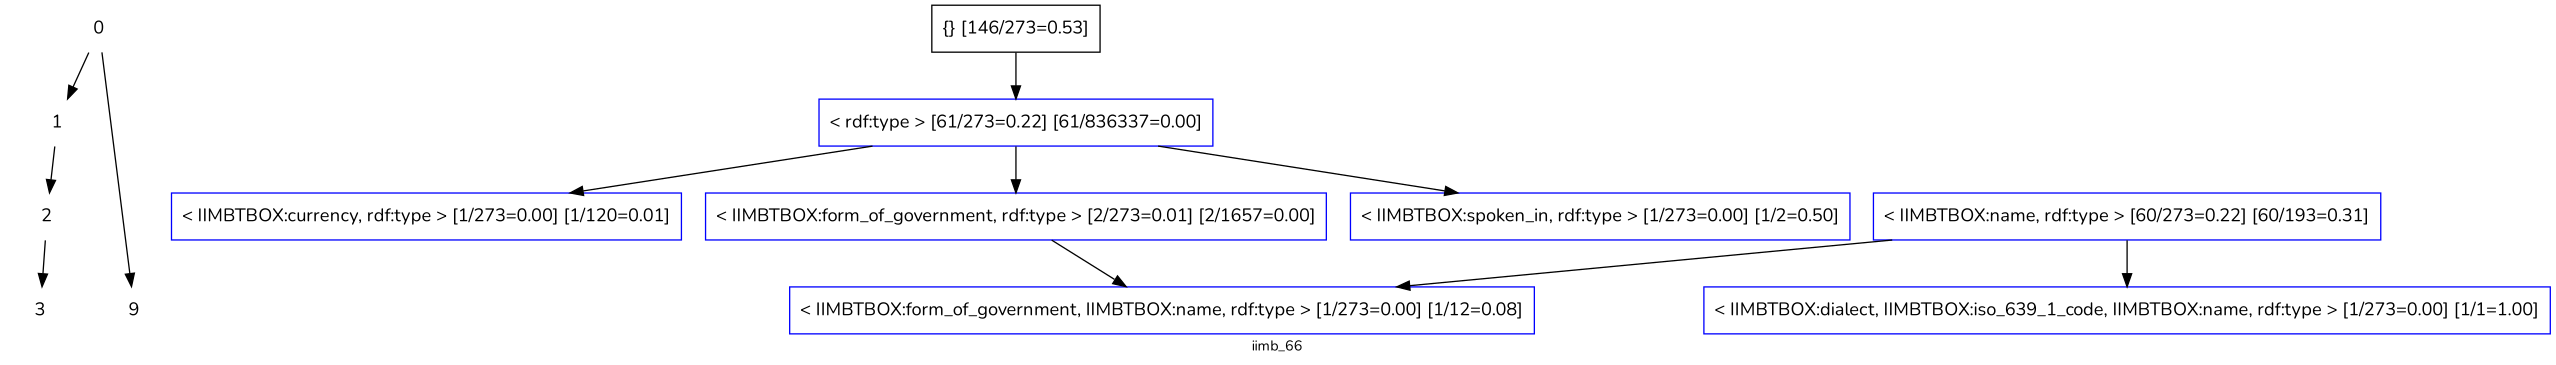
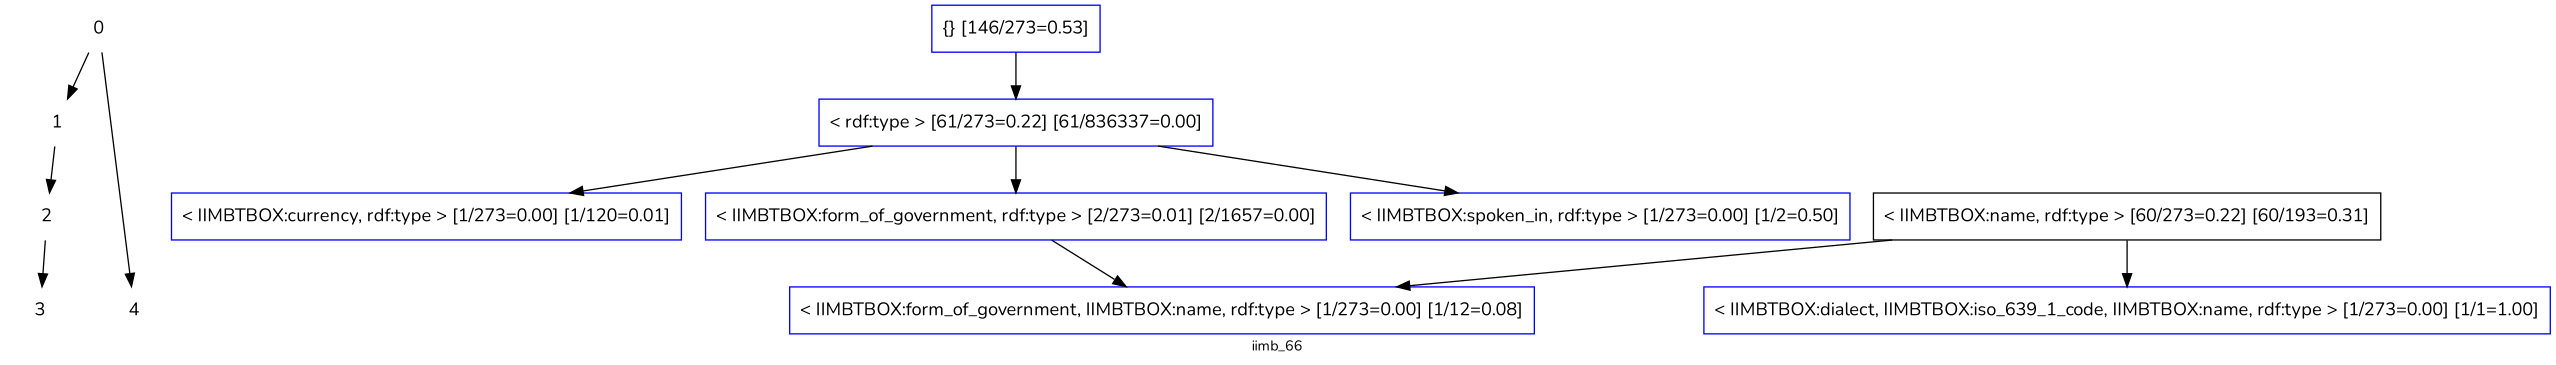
(1016, 29) -> (1016, 29)
(2127, 216) -> (2127, 216)
(134, 310) -> (134, 310)
